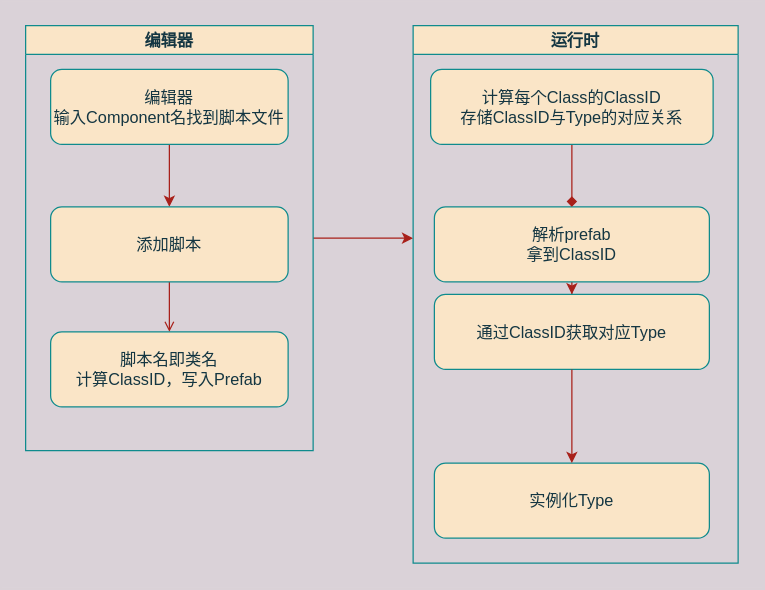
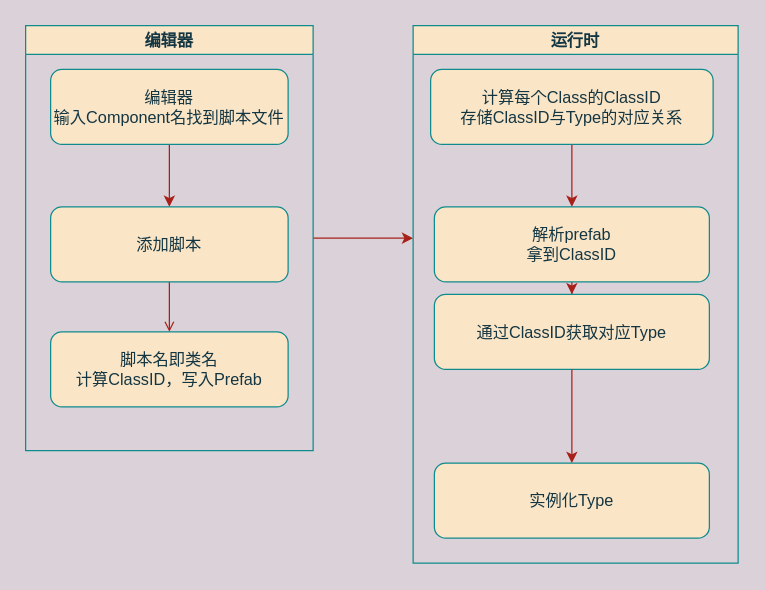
(572, 196) -> (572, 197)
